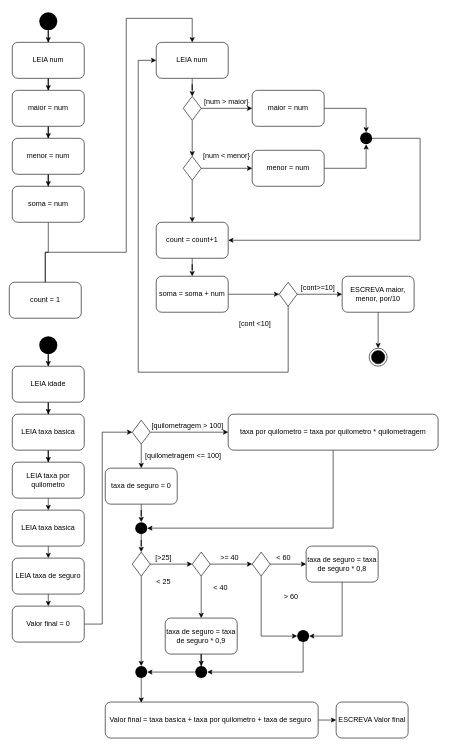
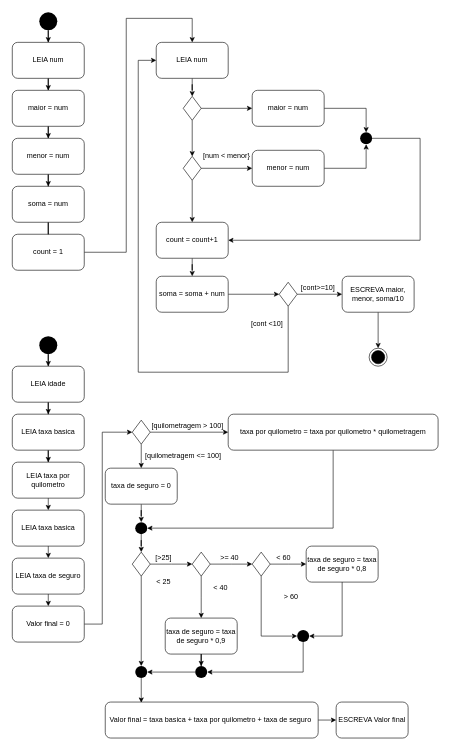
(227, 102) -> none
(378, 294) -> (378, 294)
(45, 300) -> (48, 252)
(255, 324) -> (267, 324)
